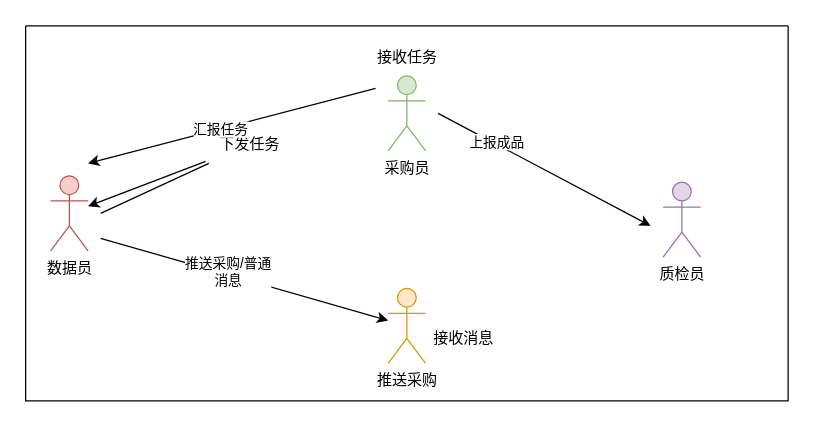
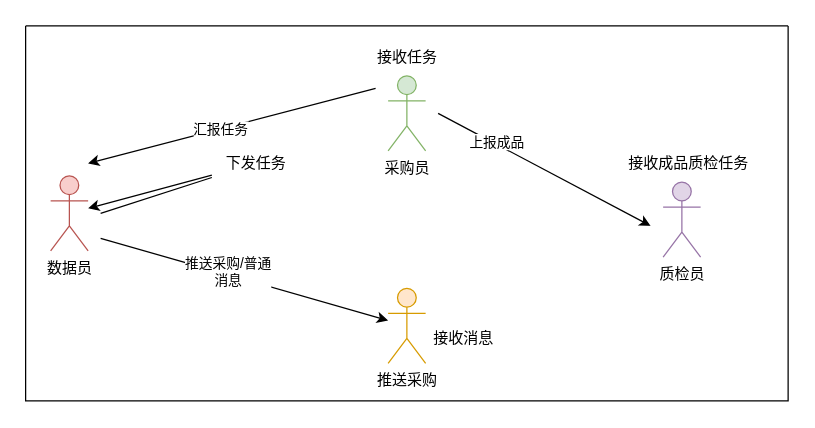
(249, 144) -> (256, 163)
none -> (688, 163)
